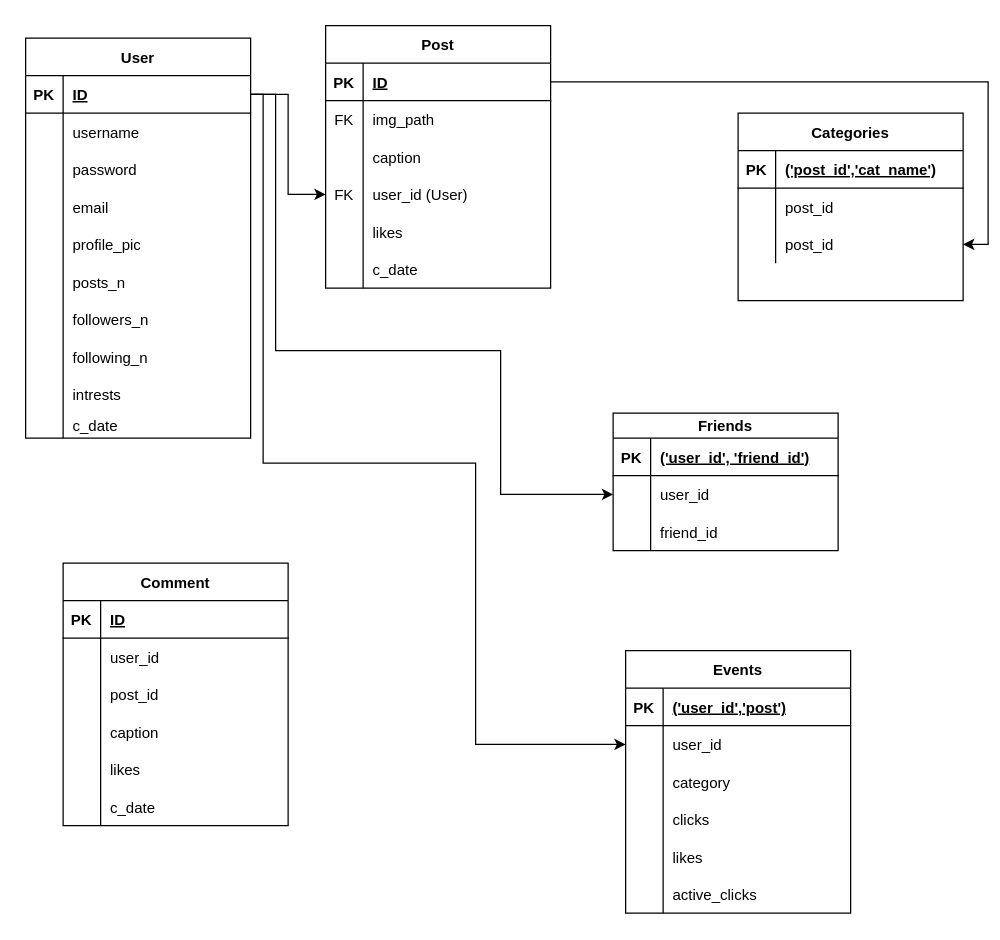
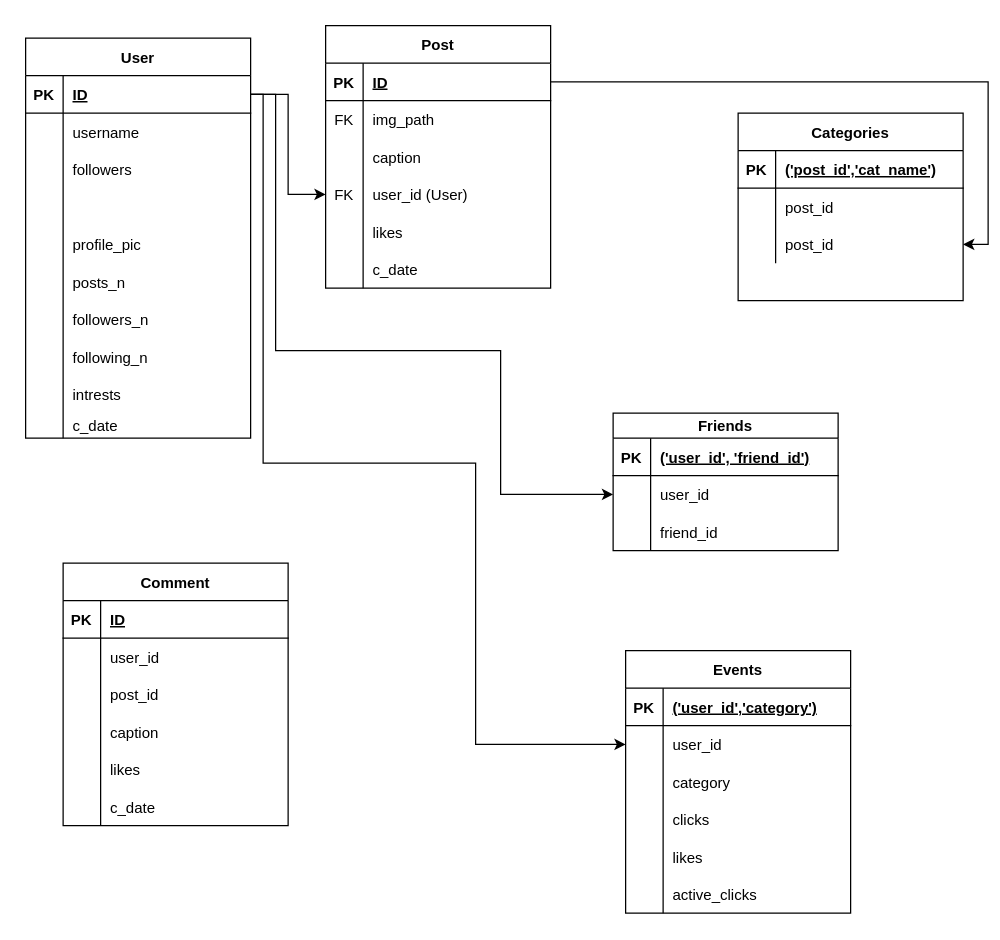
(106, 170) -> (106, 170)
(157, 207) -> none
(736, 708) -> (753, 708)
